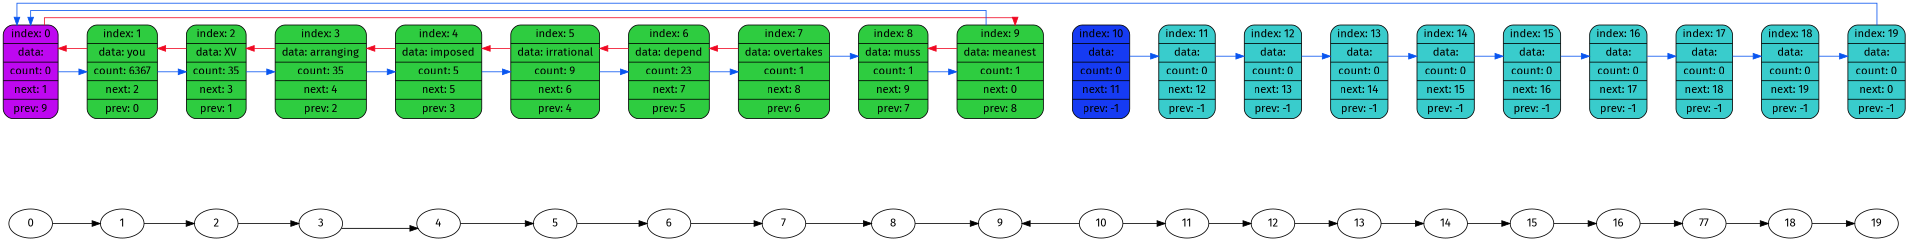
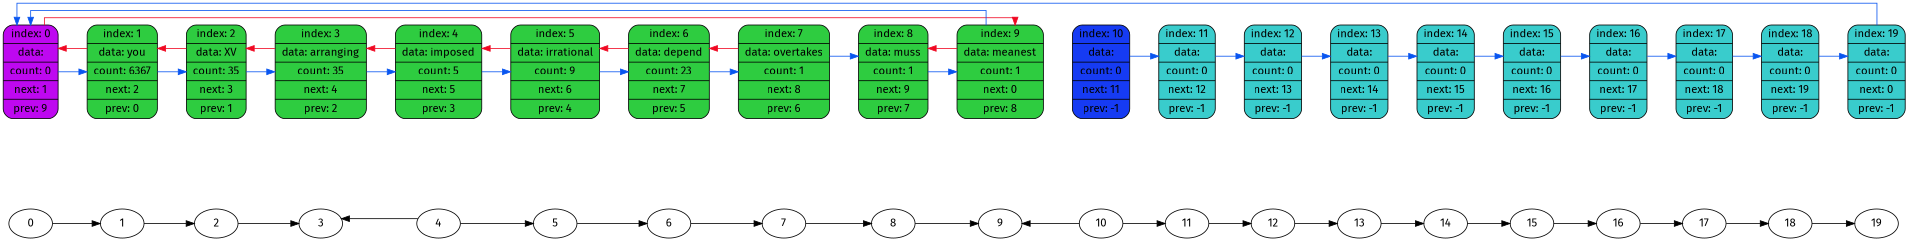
(1704, 224) -> (1704, 224)
(376, 228) -> (384, 219)
